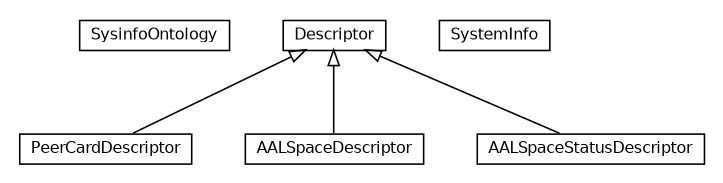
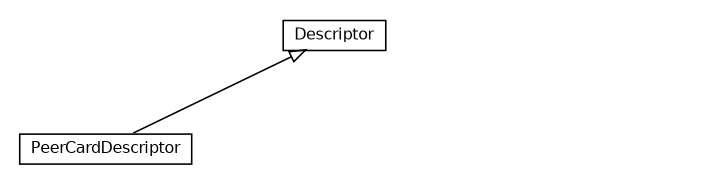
(154, 35) -> none
(495, 35) -> none
(334, 148) -> none
(591, 148) -> none
